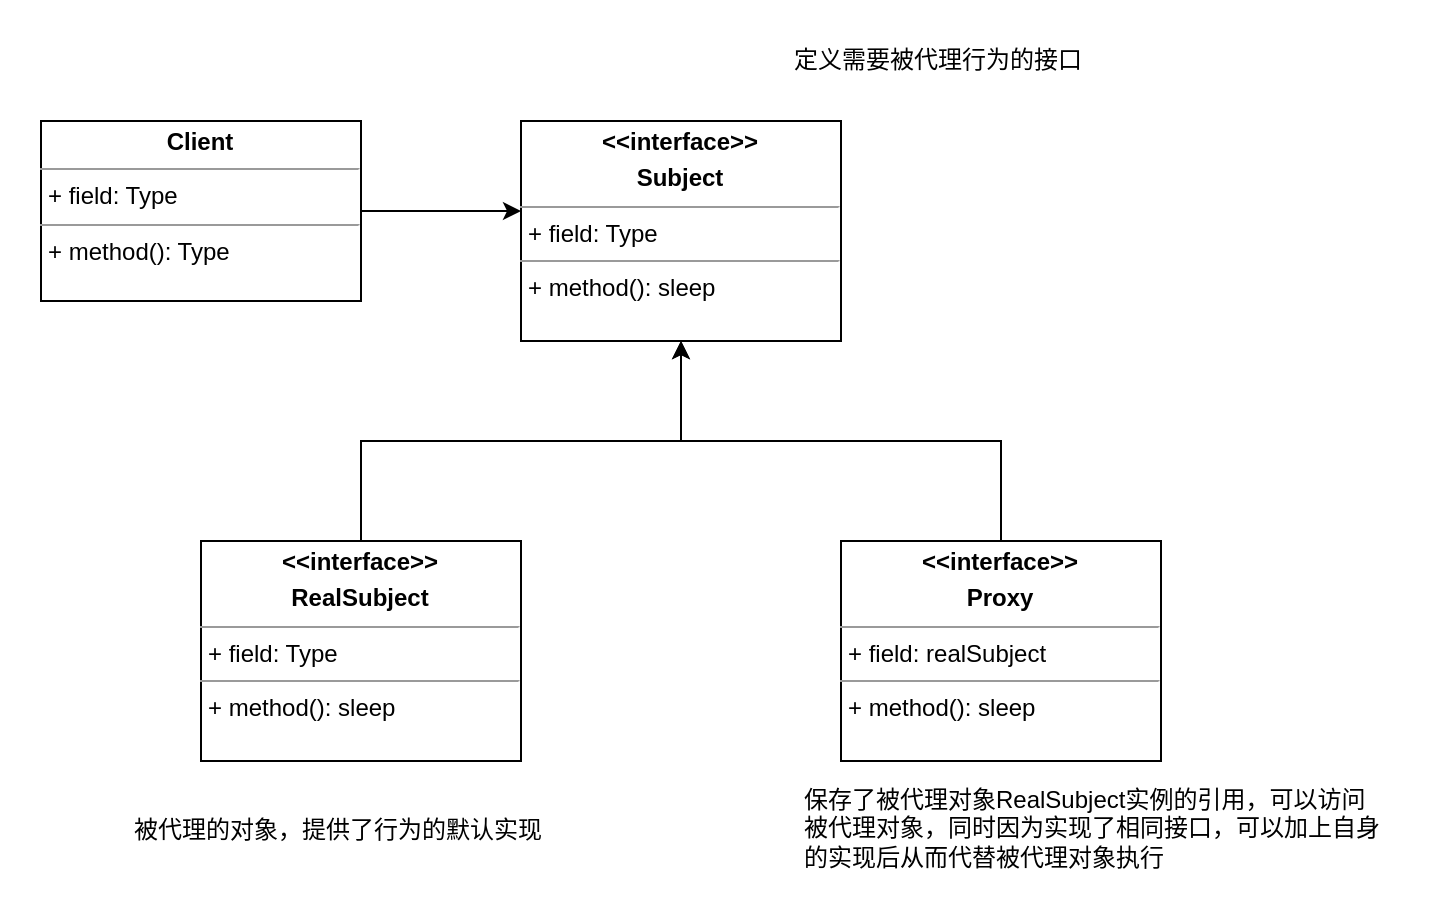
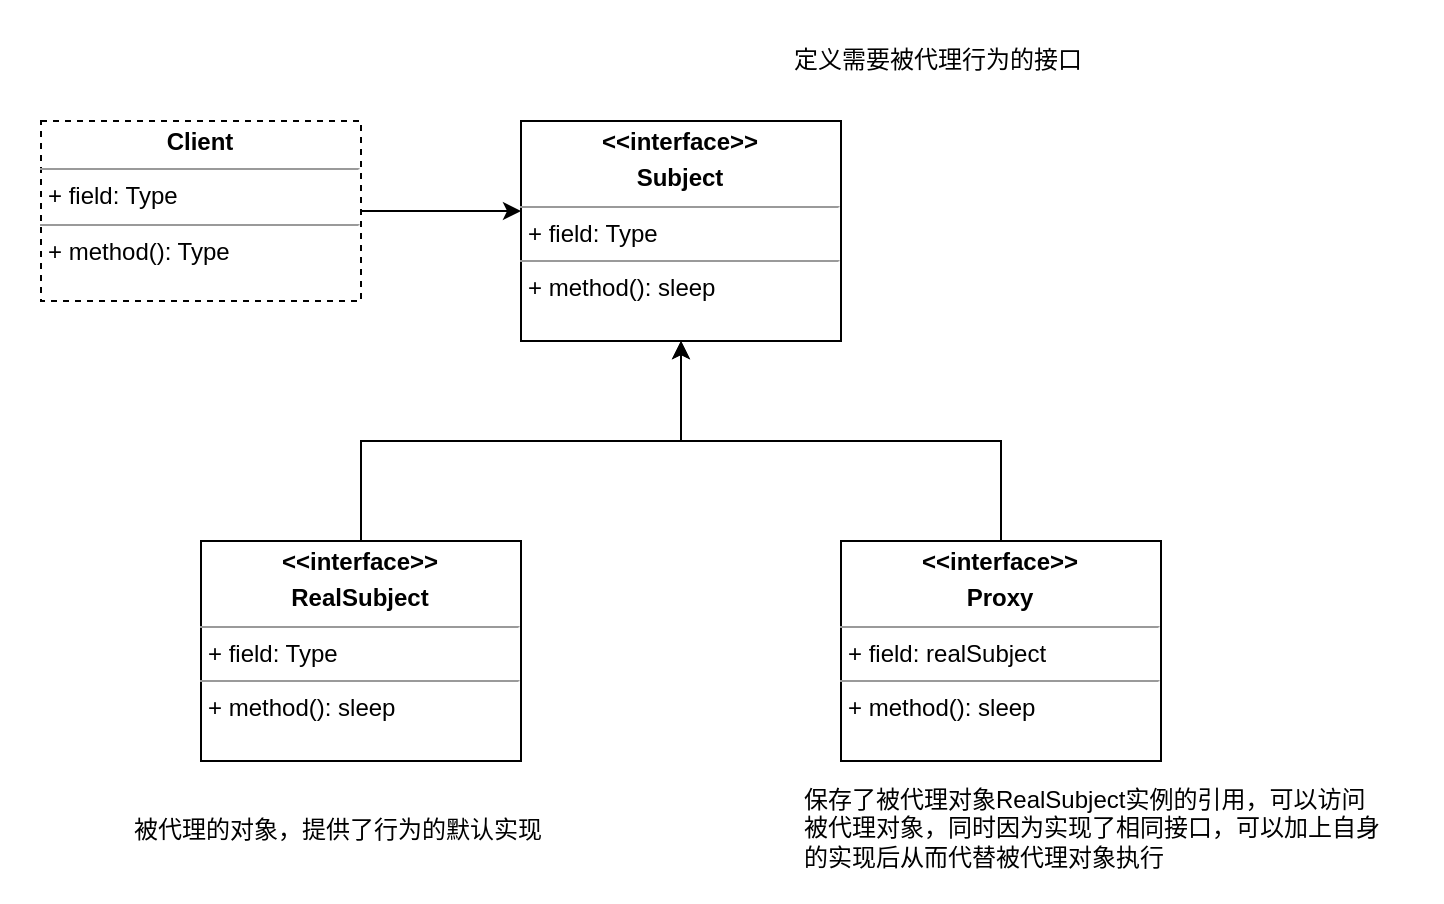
(201, 211) -> (201, 211)
